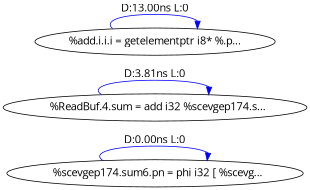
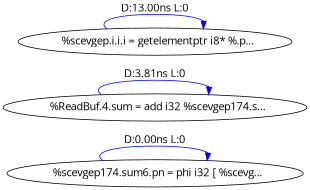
(155, 42) -> (155, 42)
